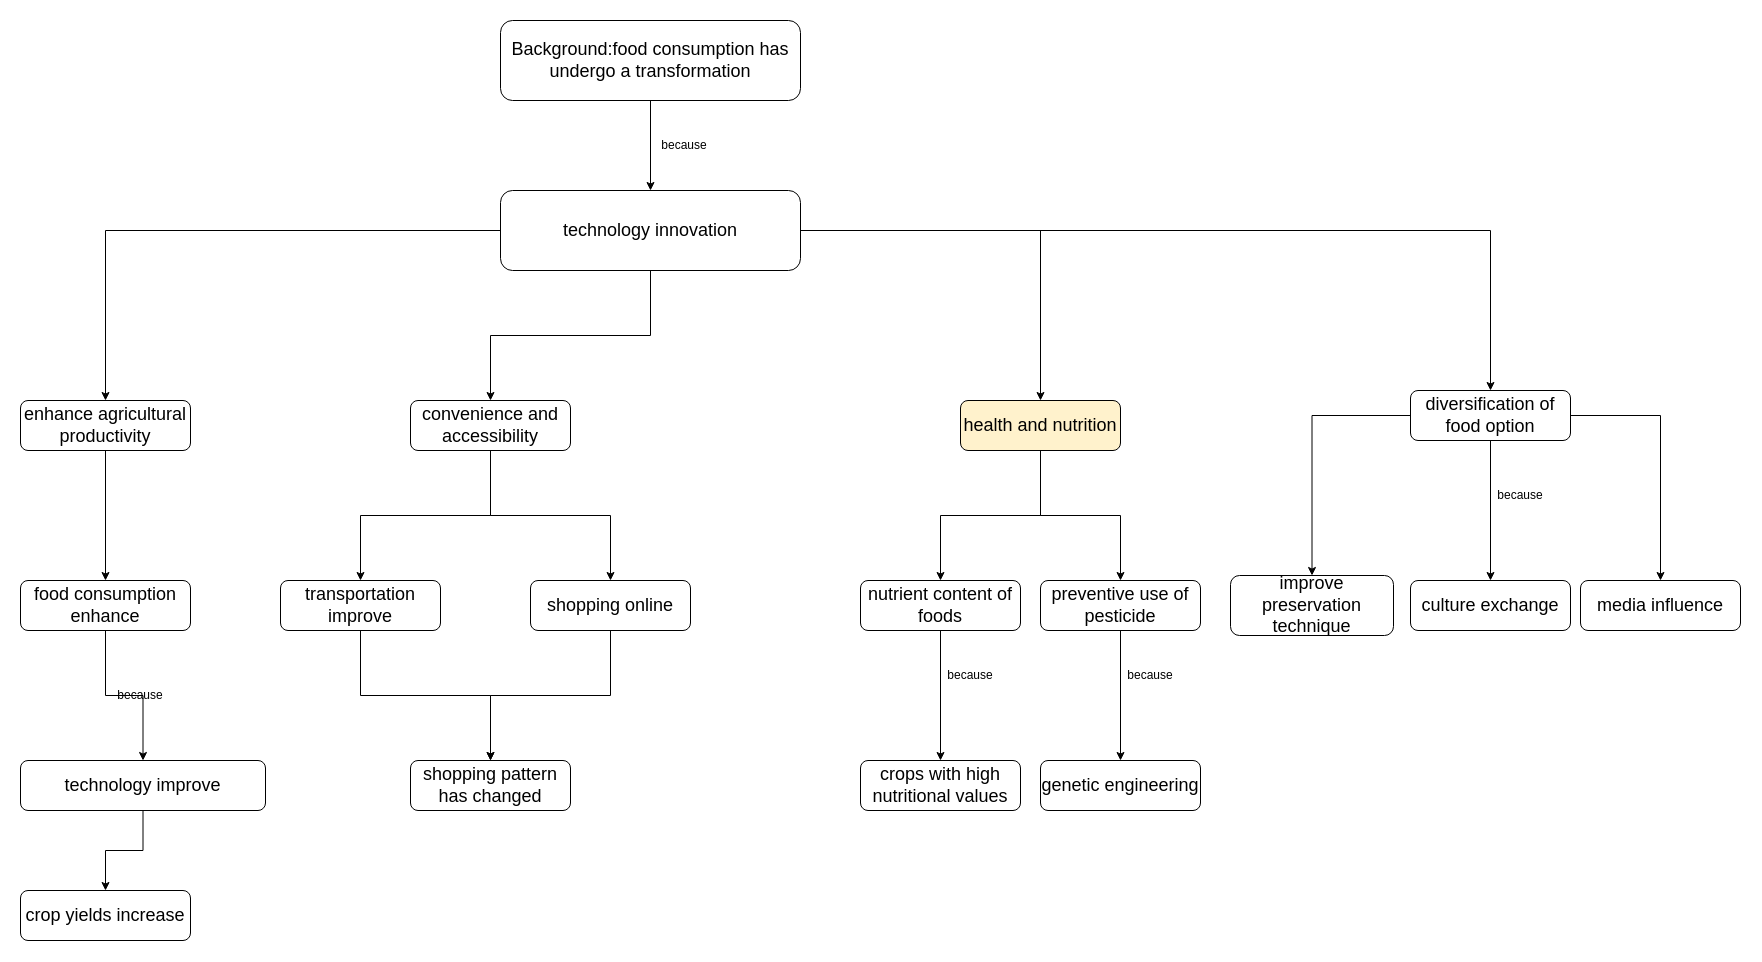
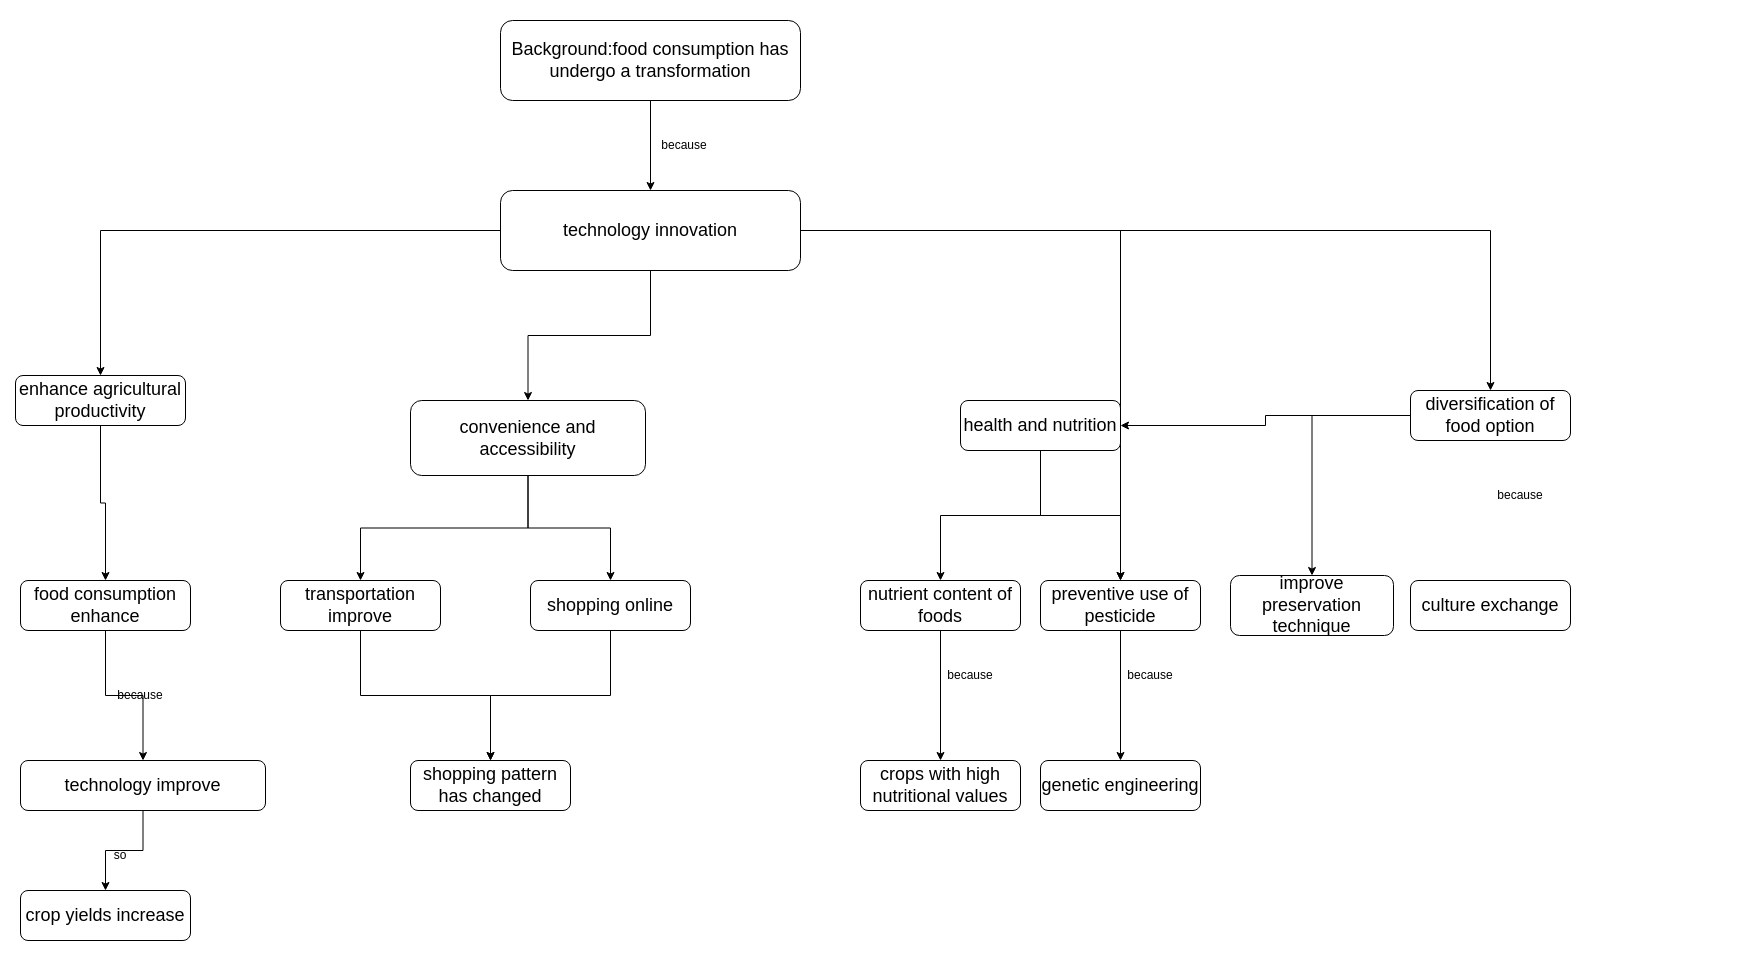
(1041, 313) -> (1121, 319)
(106, 426) -> (101, 401)
(491, 426) -> (528, 438)
(1041, 426) -> (1041, 426)
(1661, 450) -> none
(1491, 507) -> (1224, 426)
(1661, 606) -> none
none -> (121, 856)
